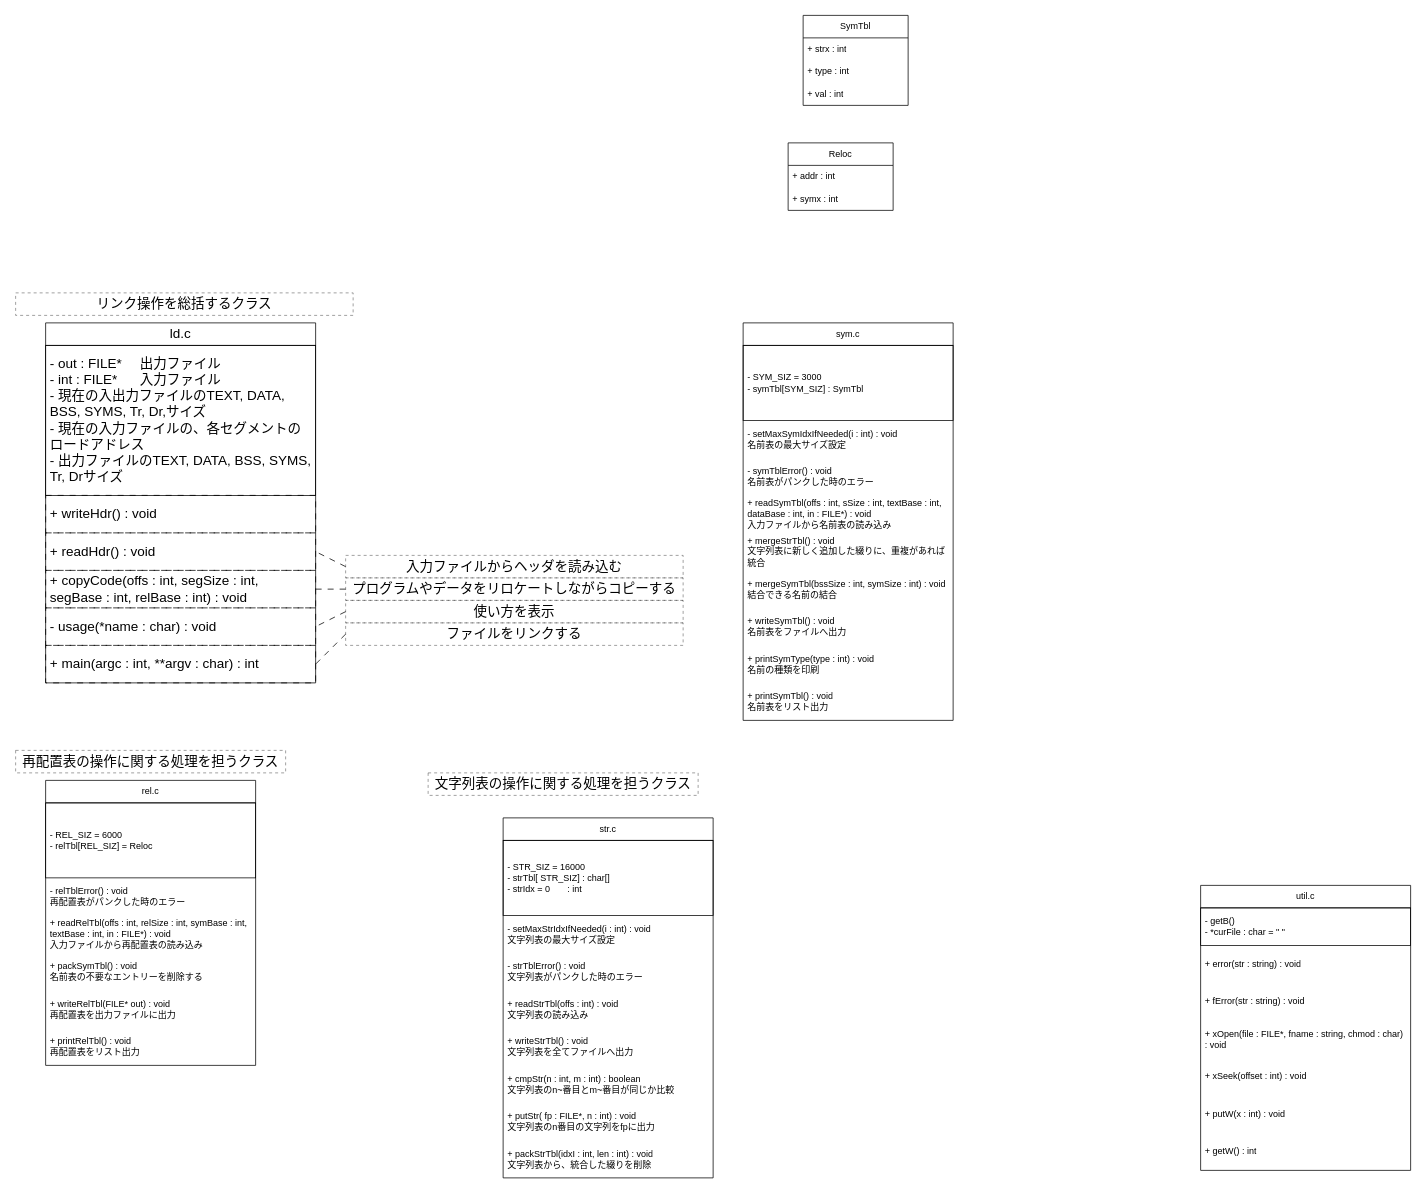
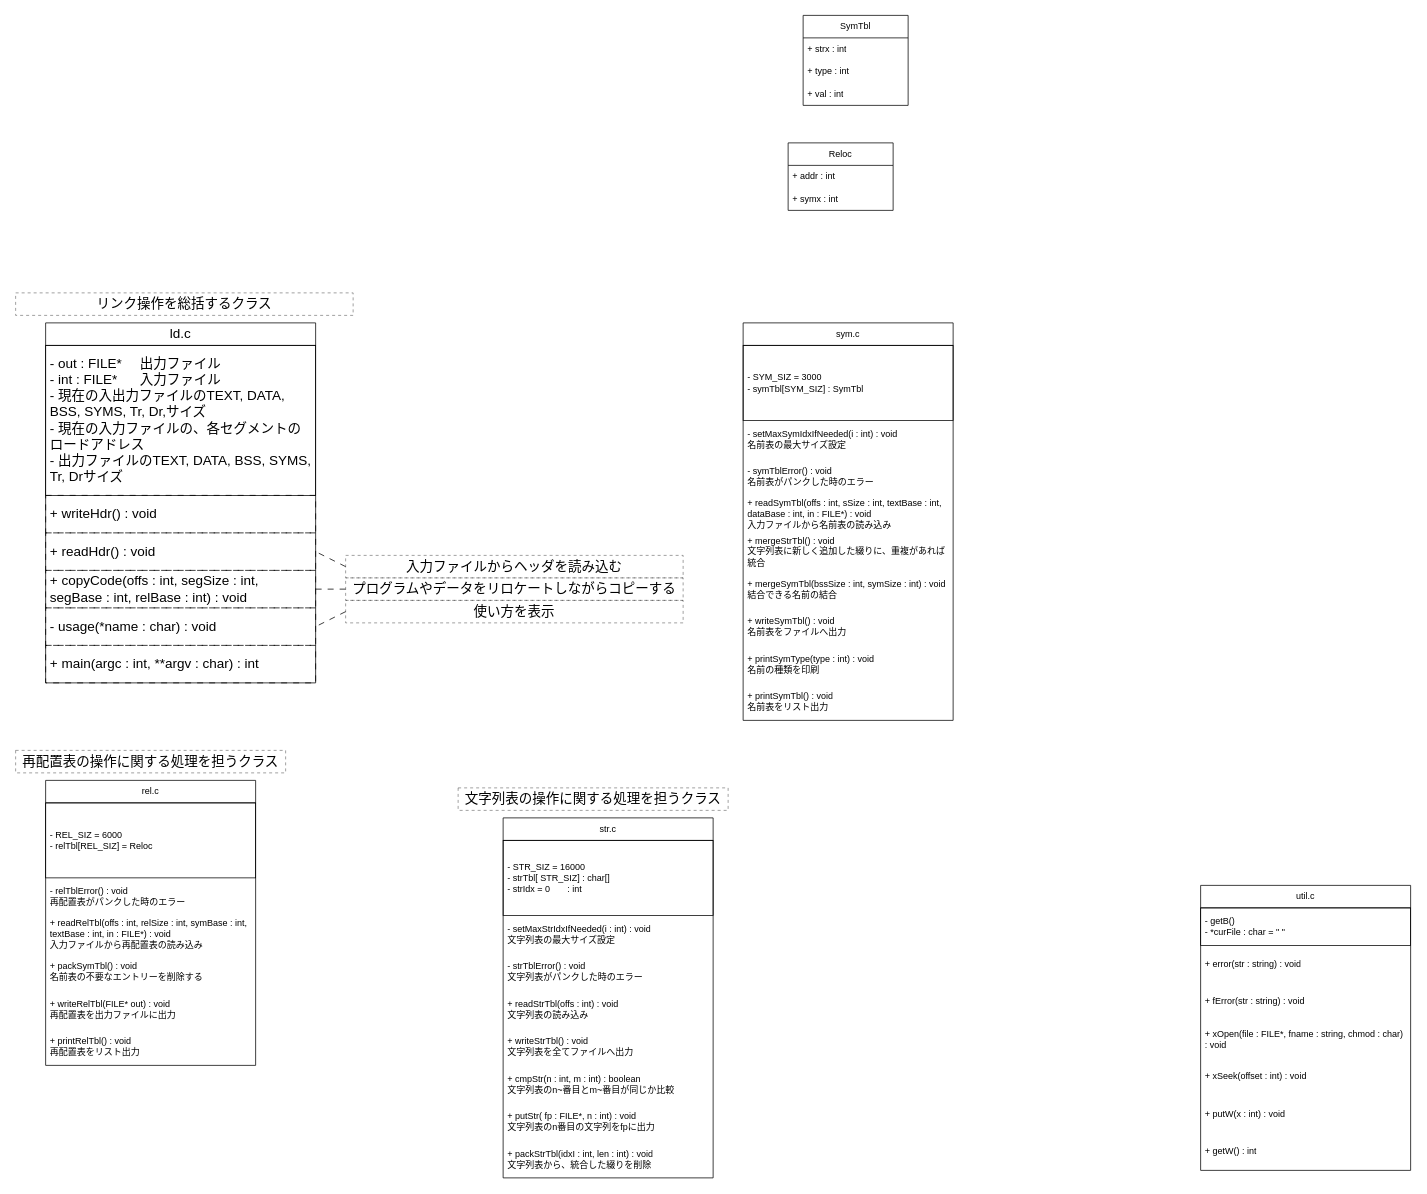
(514, 634) -> none
(331, 648) -> none
(563, 784) -> (593, 799)
